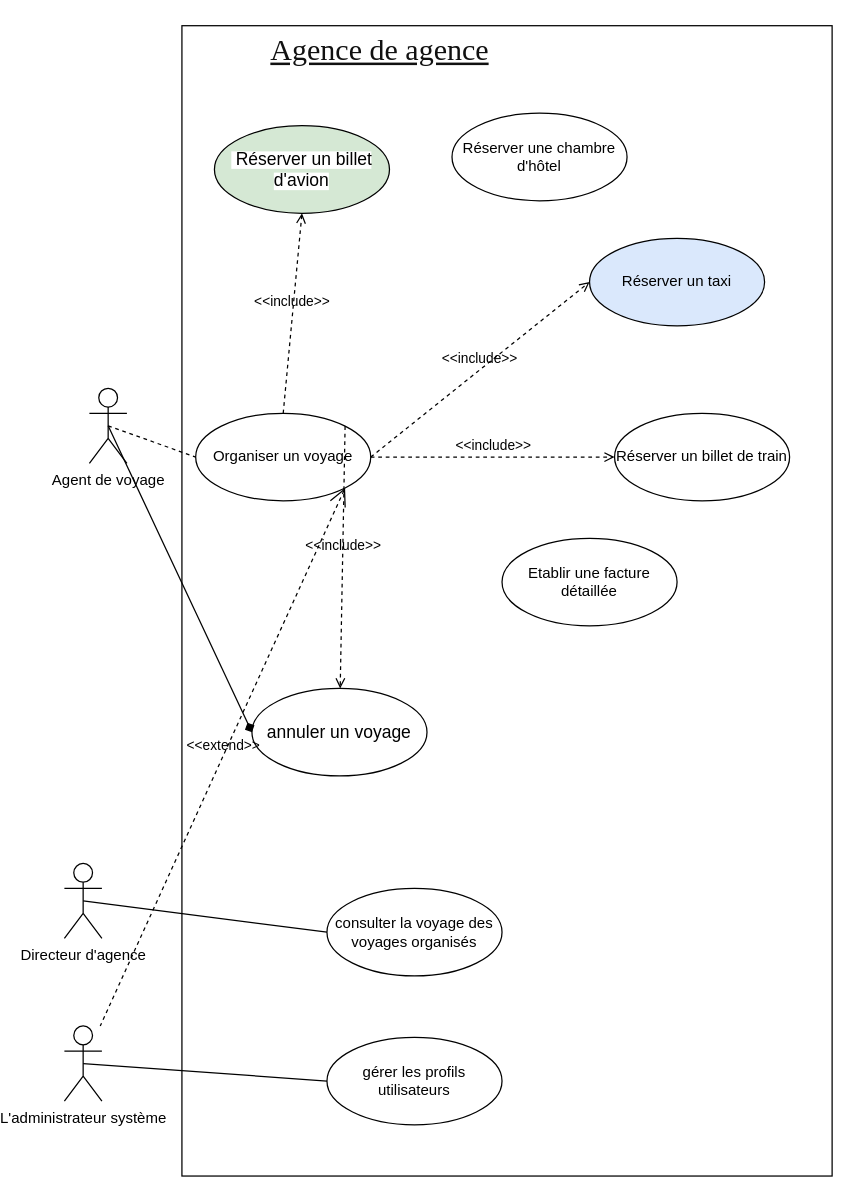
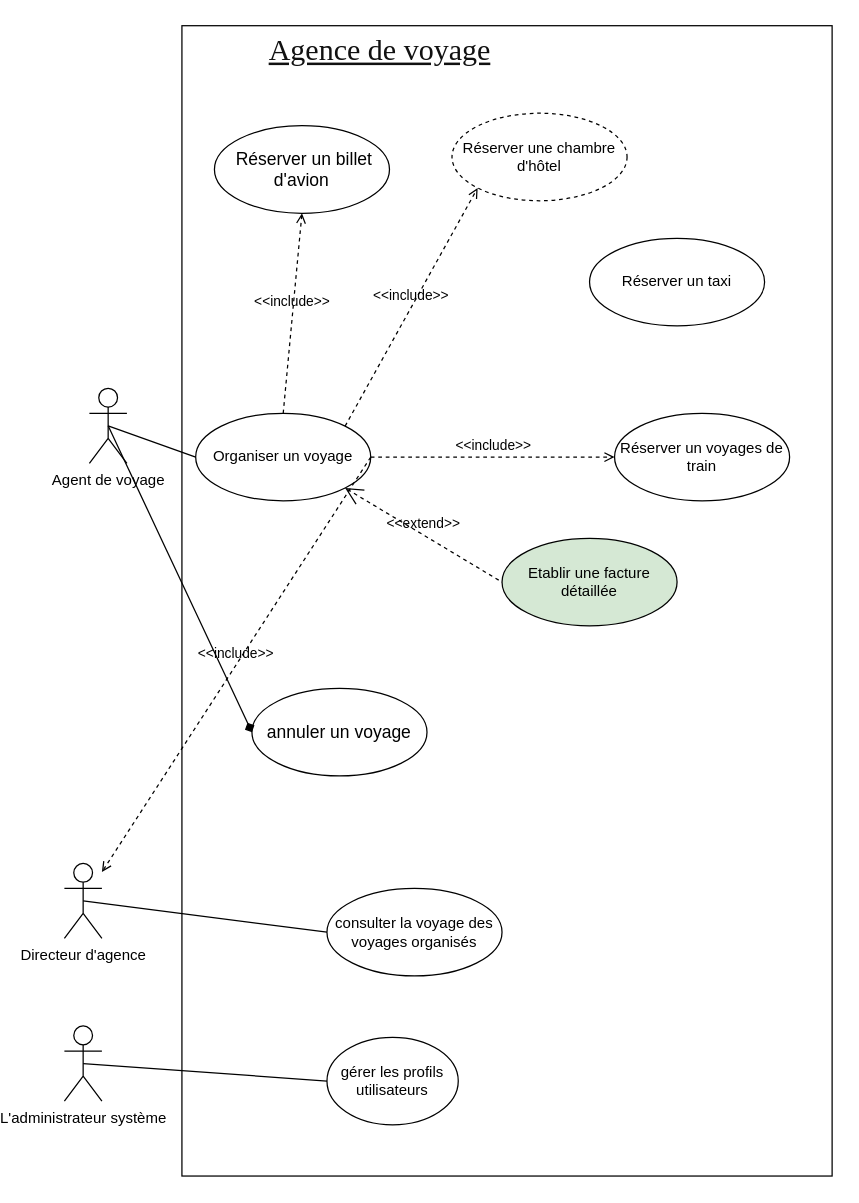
(380, 53) -> (380, 53)
(539, 157) -> (539, 157)
(302, 169) -> (302, 169)
(677, 282) -> (677, 282)
(480, 369) -> (212, 701)
(153, 442) -> (153, 442)
(702, 457) -> (702, 457)
(589, 582) -> (589, 582)
(342, 593) -> (410, 309)
(214, 775) -> (425, 536)
(414, 1081) -> (393, 1081)
